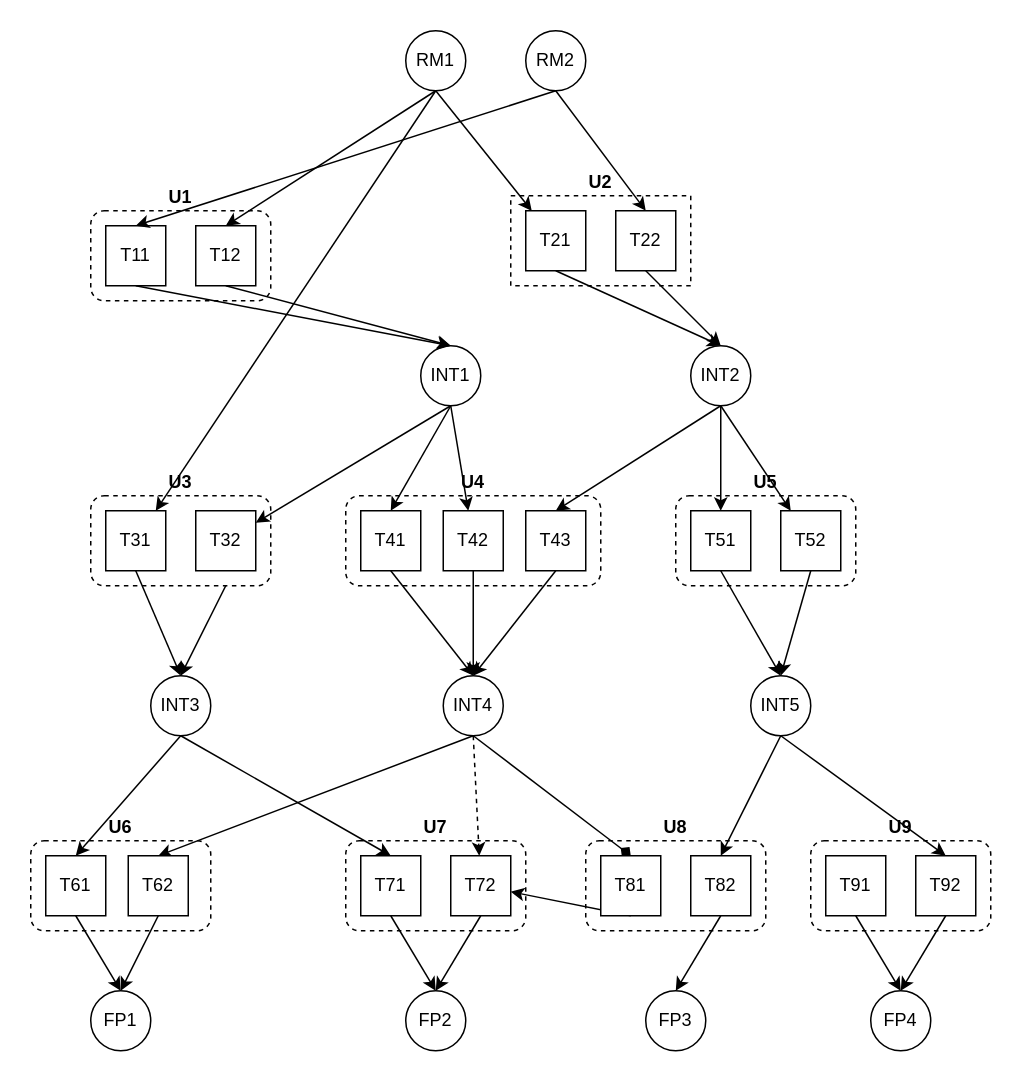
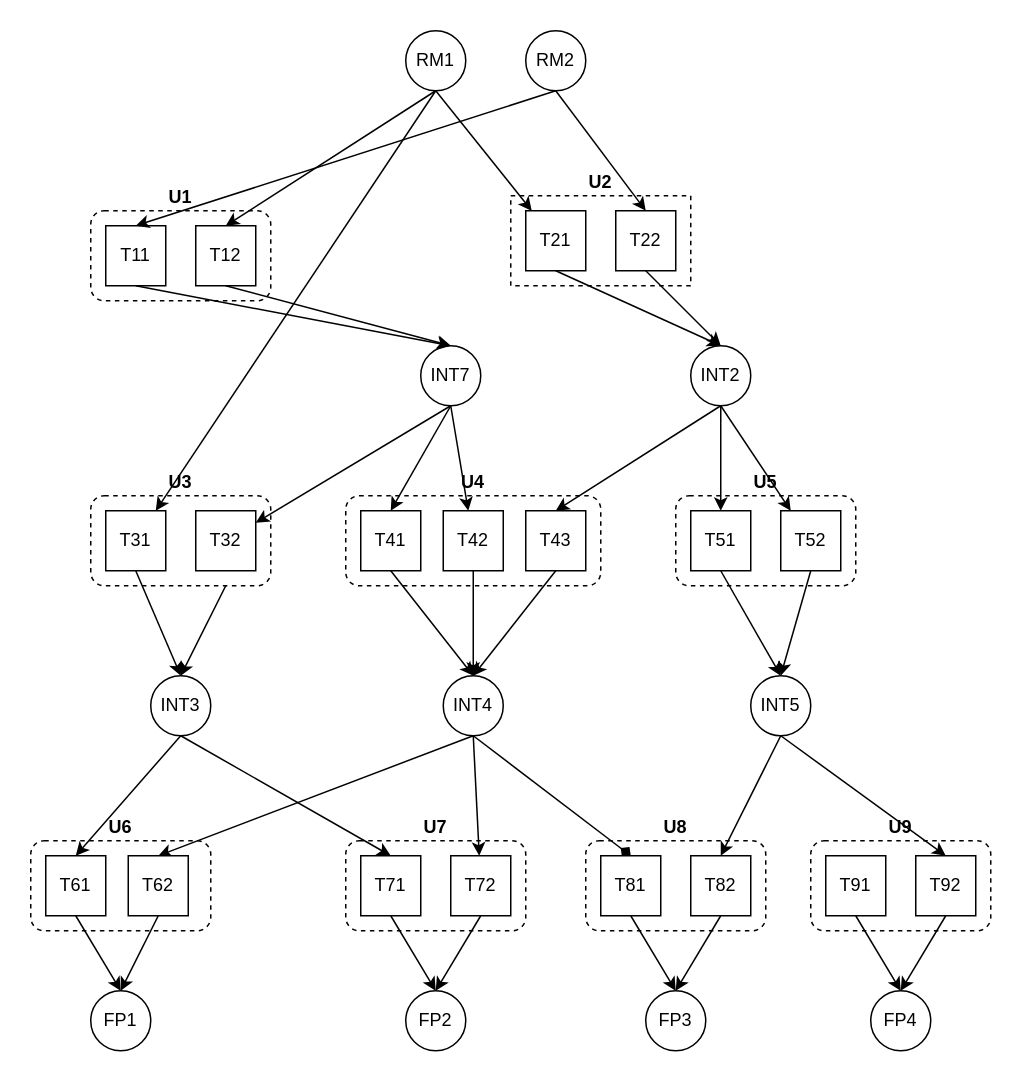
(451, 376) -> (451, 376)
(476, 792) -> (476, 792)
(561, 902) -> (651, 949)
